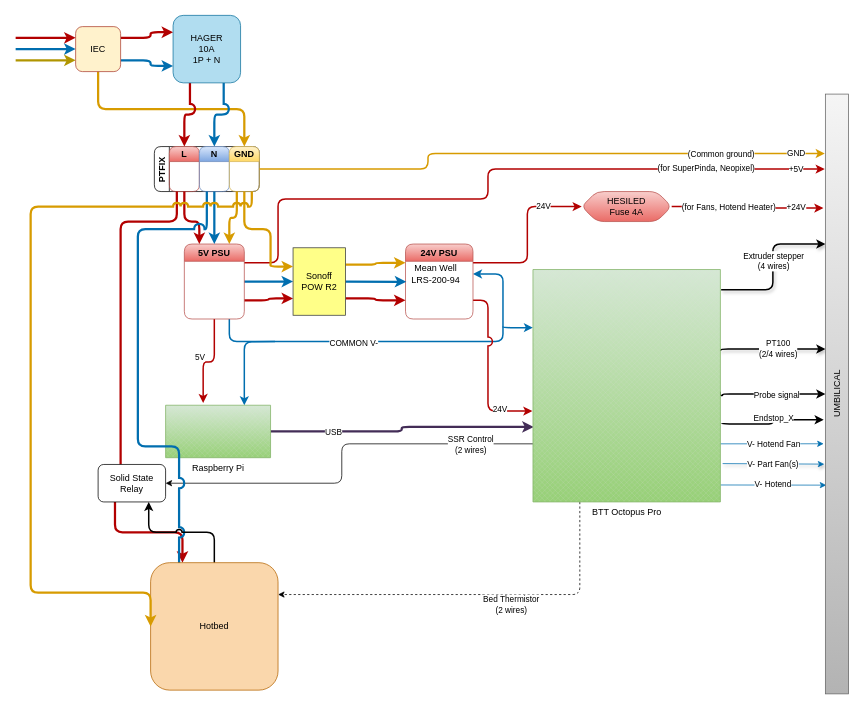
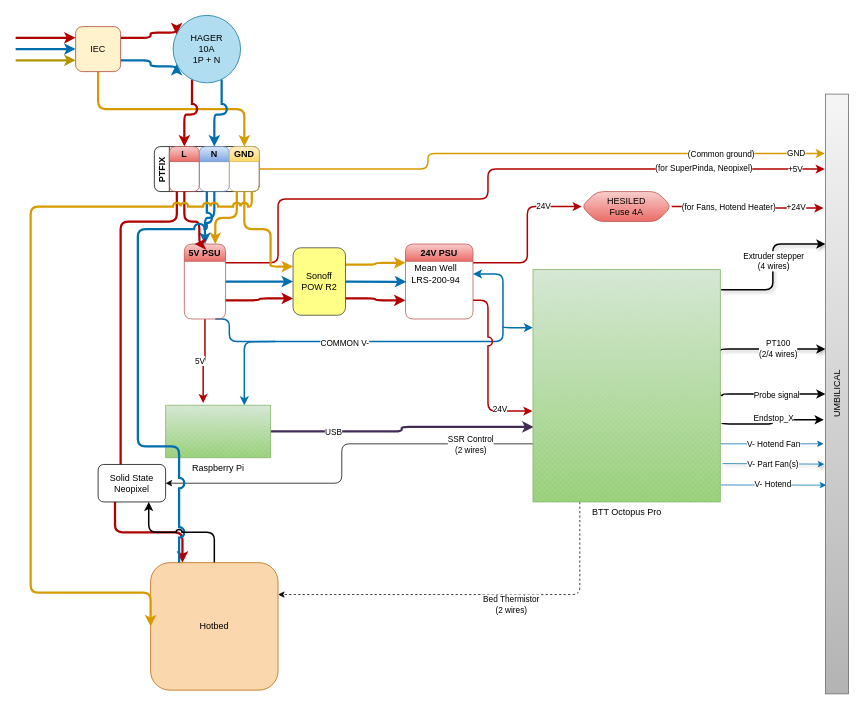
(207, 49) -> (207, 49)
(214, 282) -> (205, 282)
(319, 282) -> (319, 282)
(132, 483) -> (132, 483)
